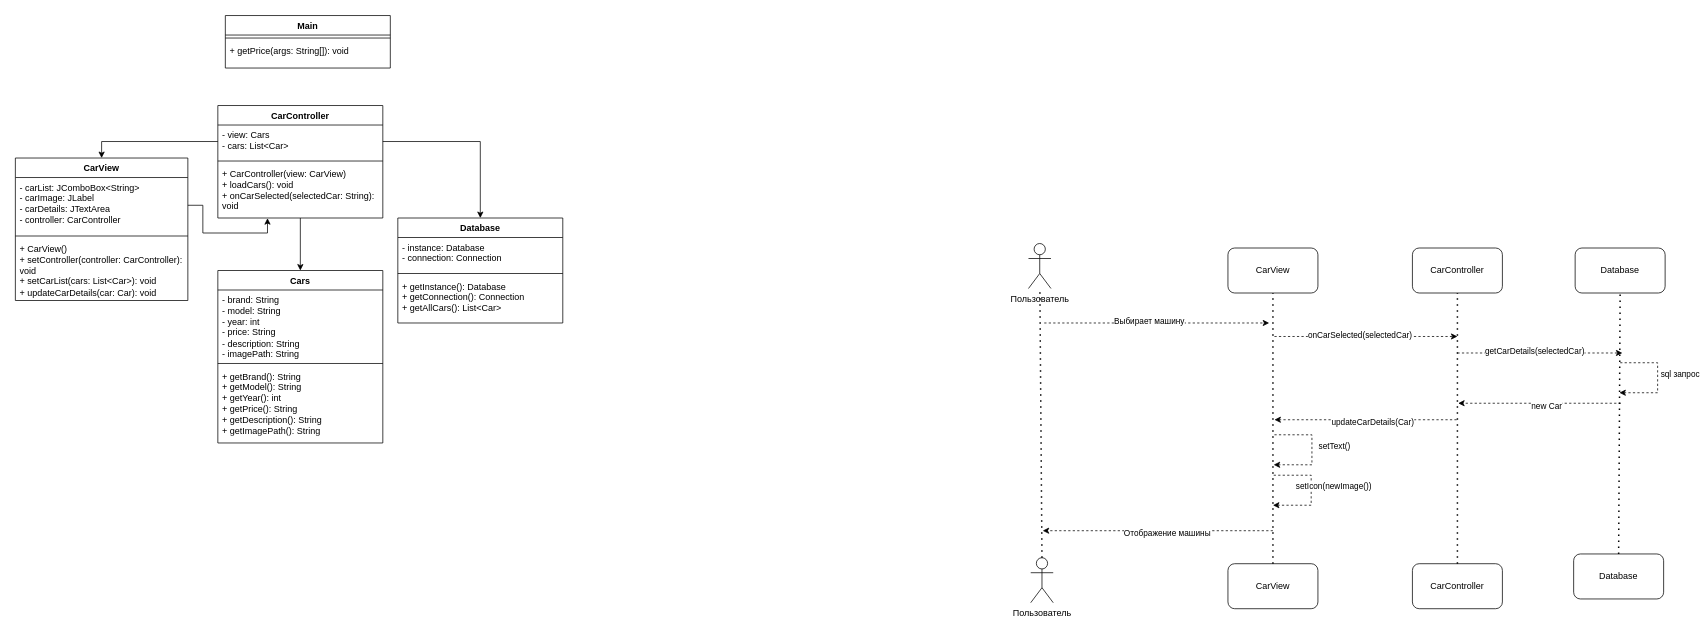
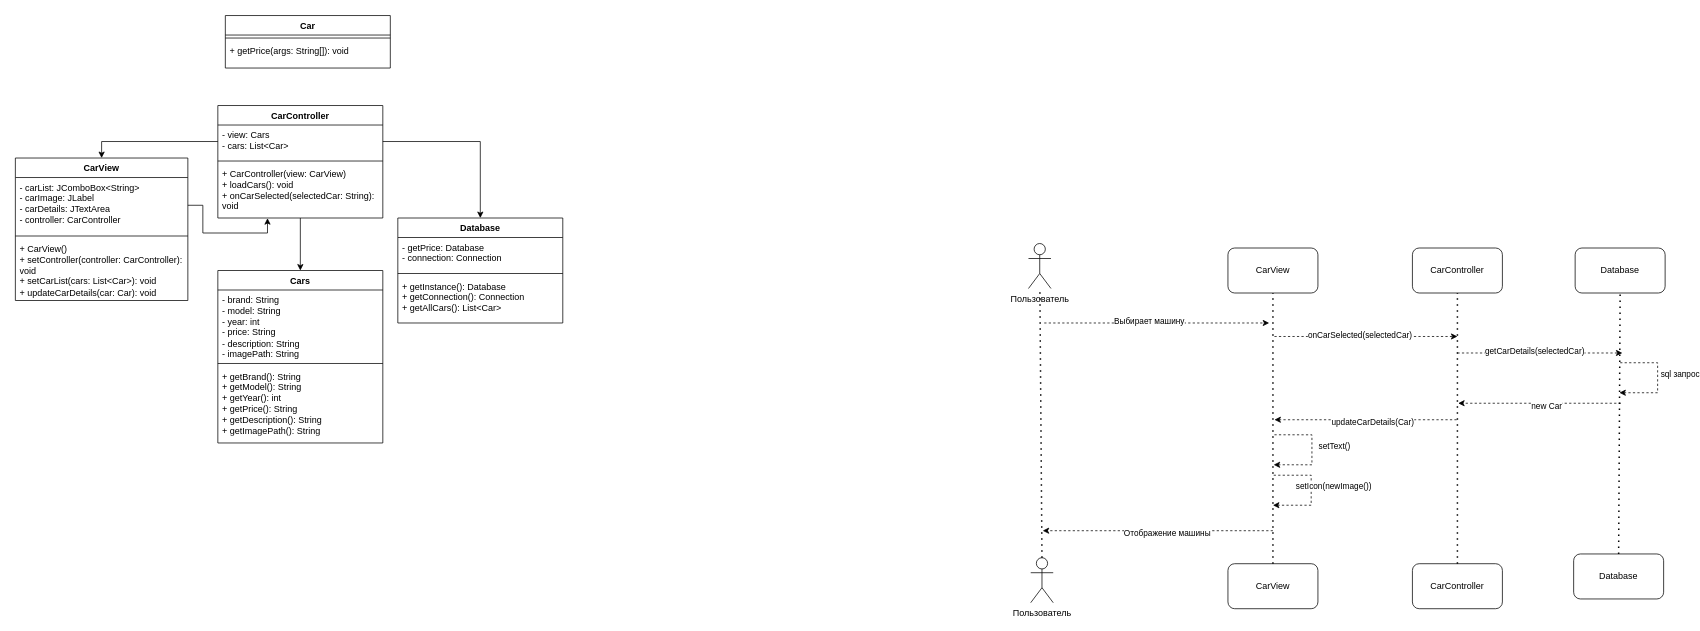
(308, 26) -> (308, 26)
(457, 253) -> (457, 253)
